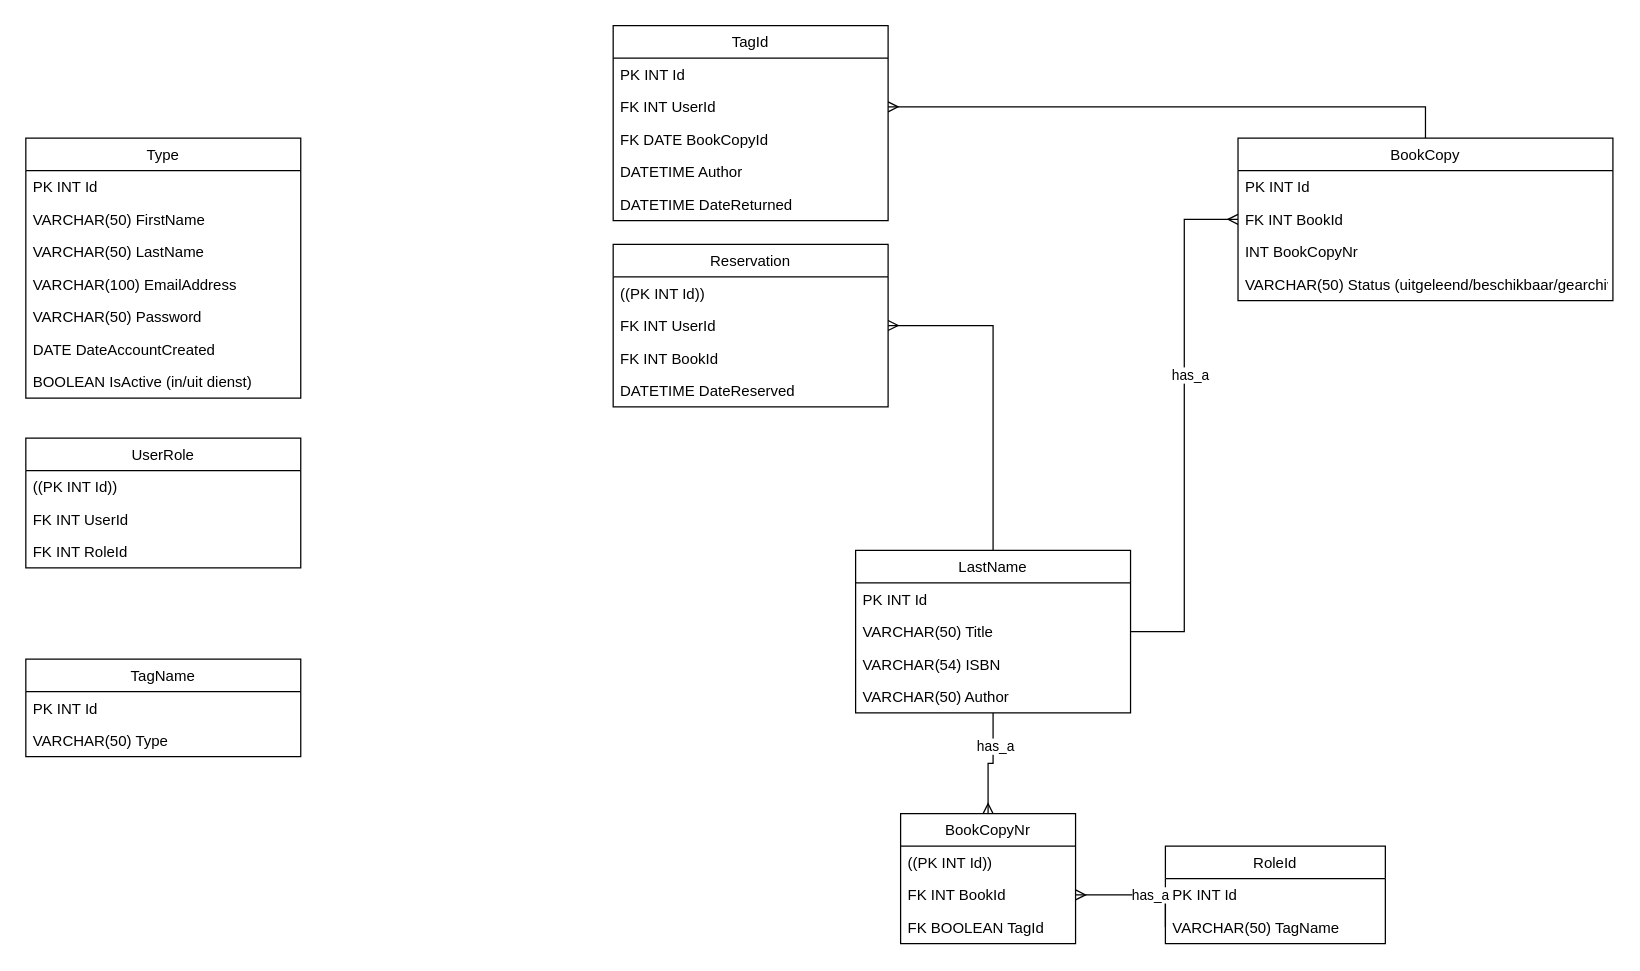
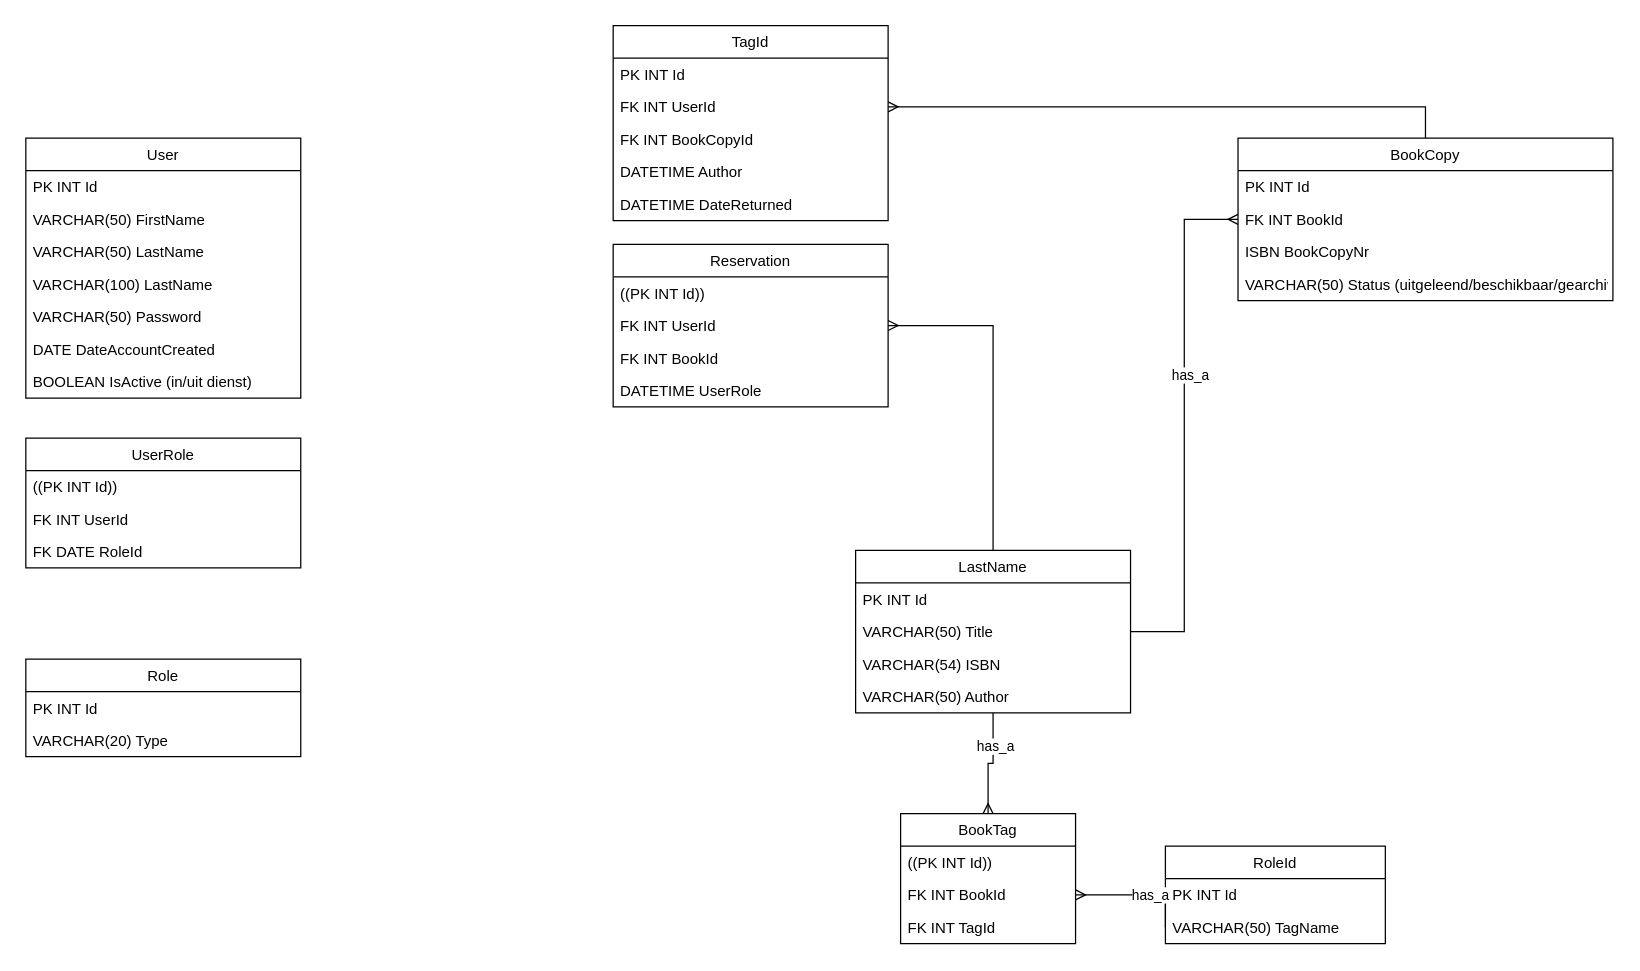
(692, 140) -> (688, 140)
(163, 155) -> (163, 155)
(1302, 253) -> (1306, 253)
(132, 285) -> (119, 285)
(706, 391) -> (688, 391)
(81, 553) -> (85, 553)
(163, 676) -> (163, 676)
(98, 741) -> (98, 741)
(988, 831) -> (988, 831)
(971, 928) -> (954, 928)
